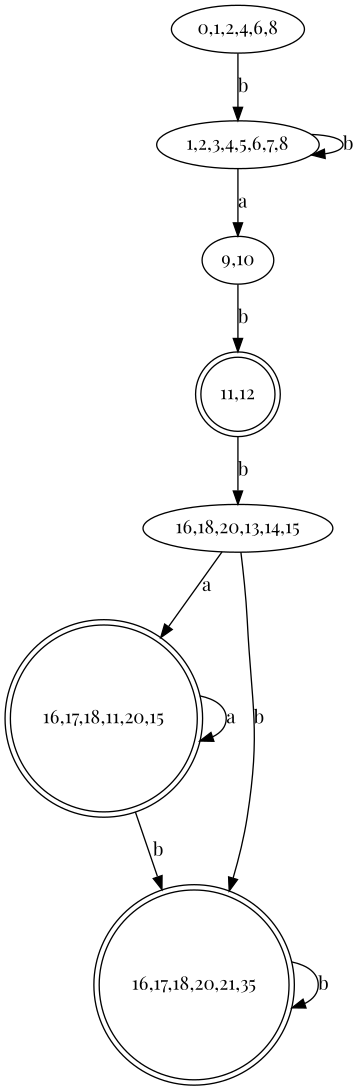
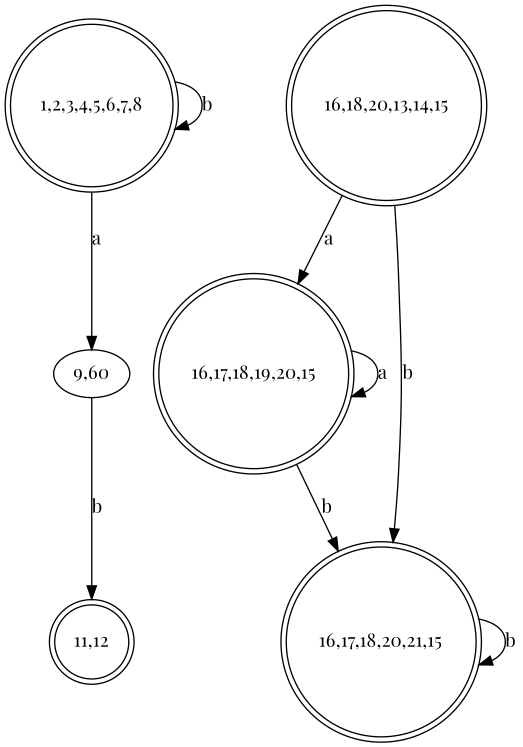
(238, 29) -> none
(238, 145) -> (92, 106)
(238, 260) -> (92, 374)
(238, 464) -> none
(238, 528) -> (387, 106)
(104, 718) -> (254, 374)
(194, 985) -> (381, 642)
